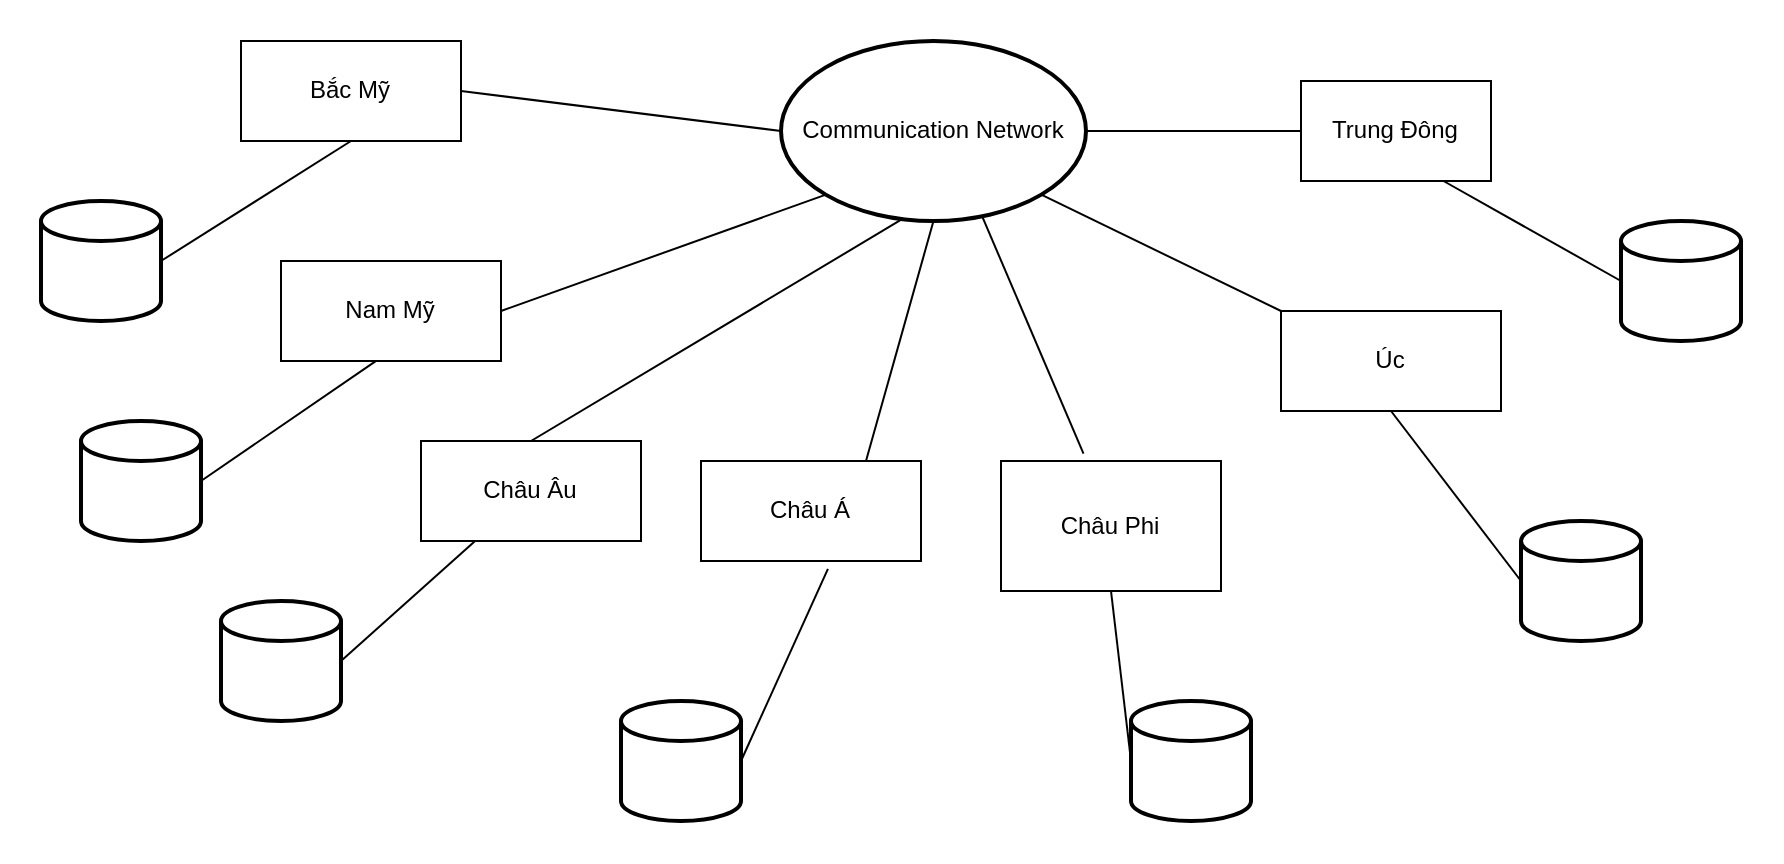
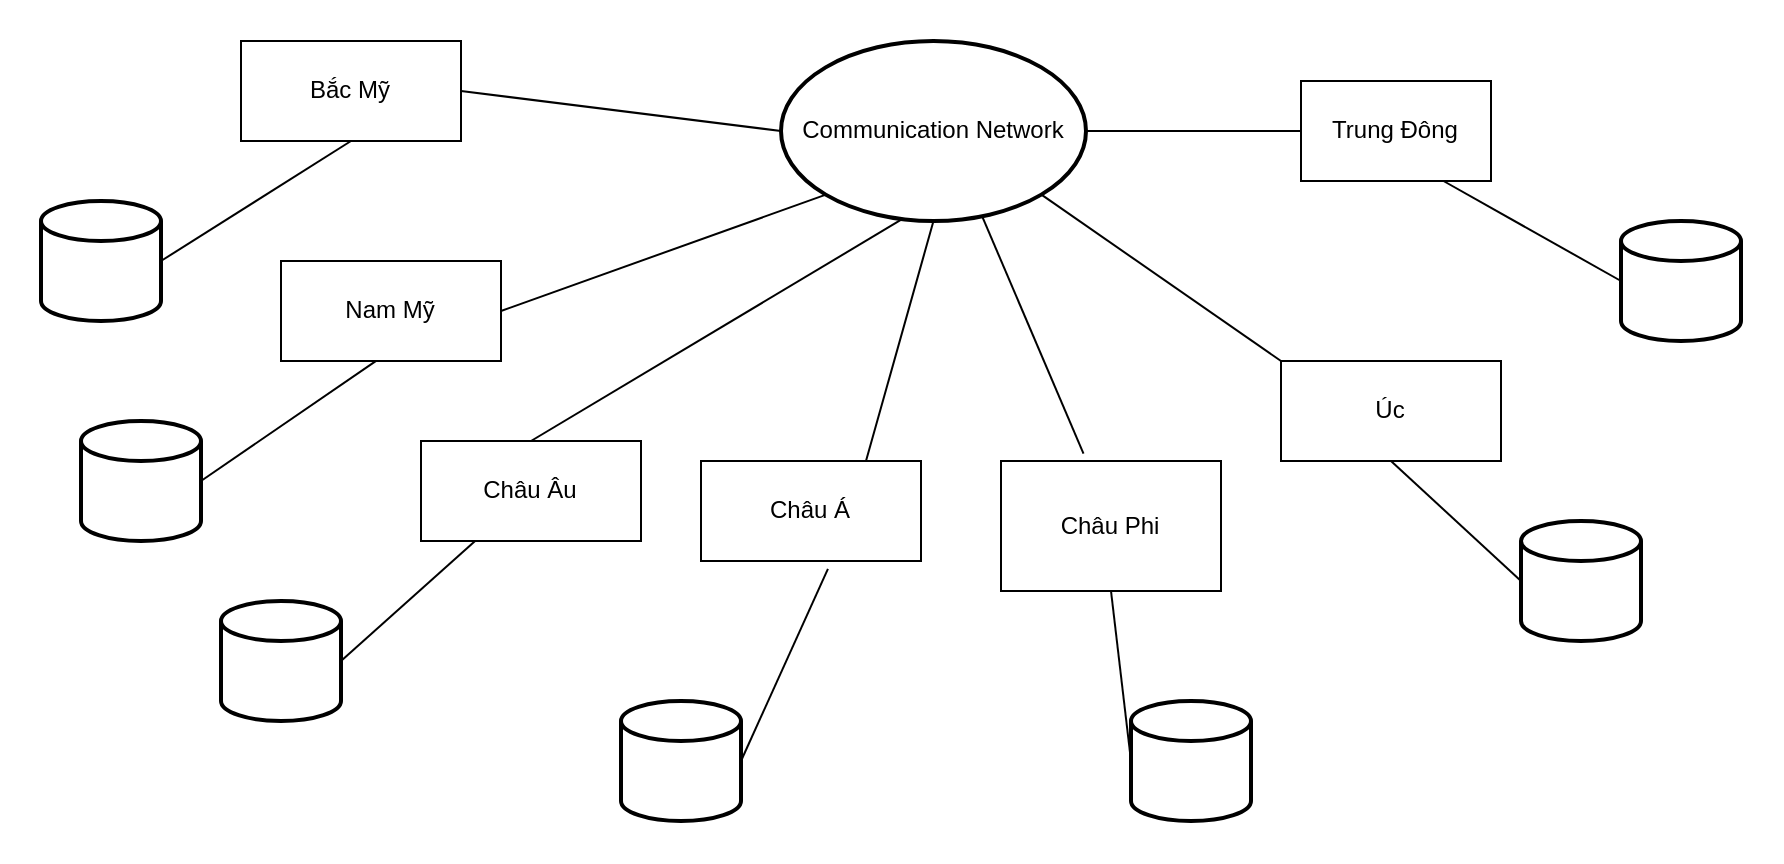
(1391, 361) -> (1391, 411)
